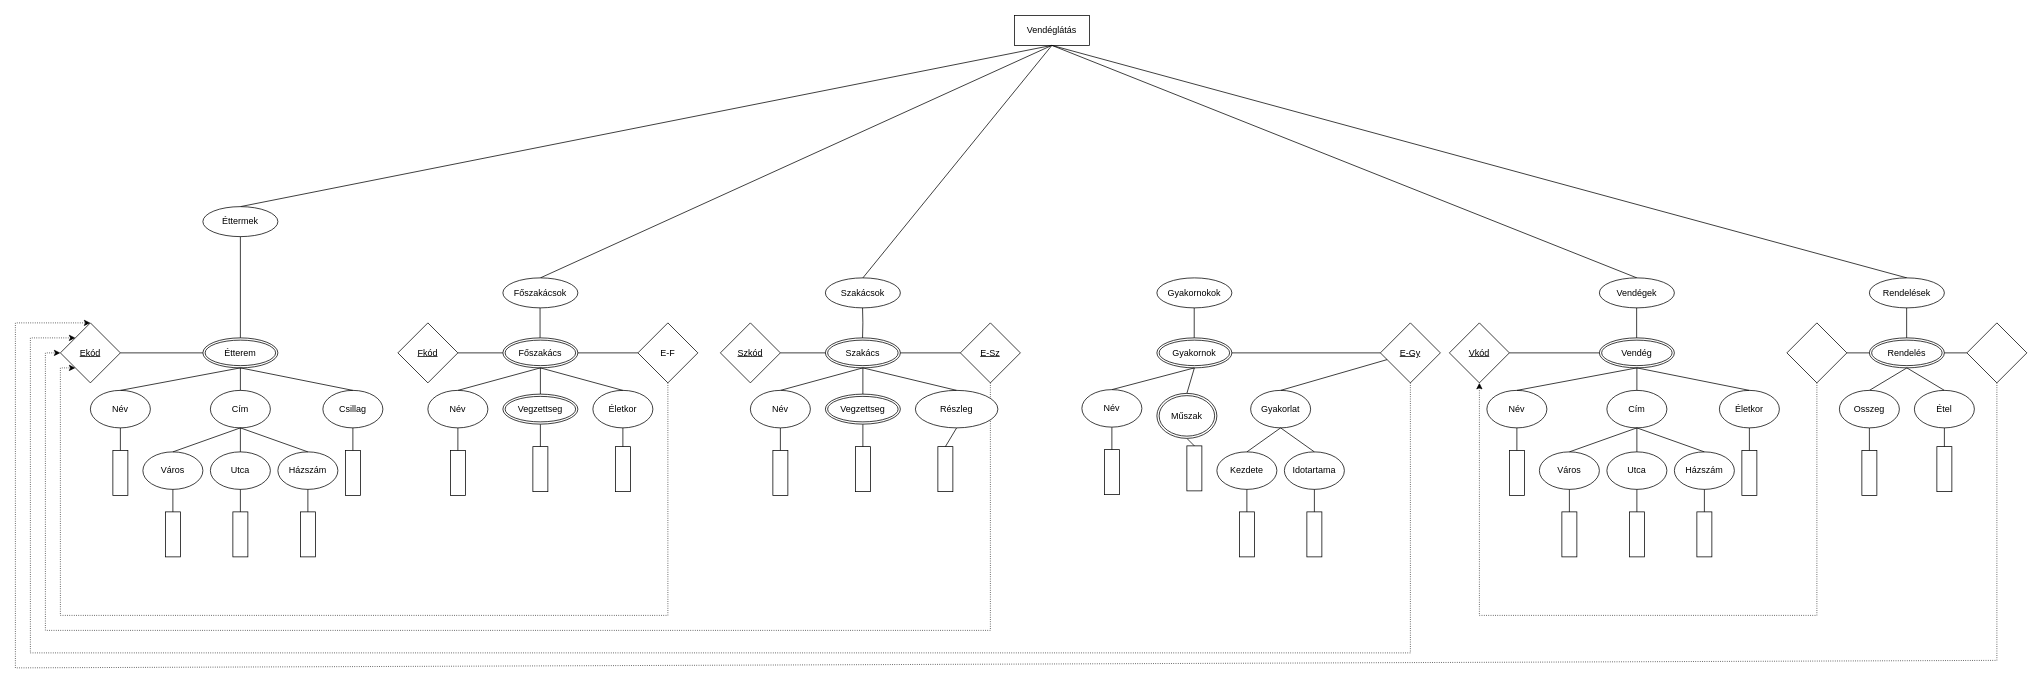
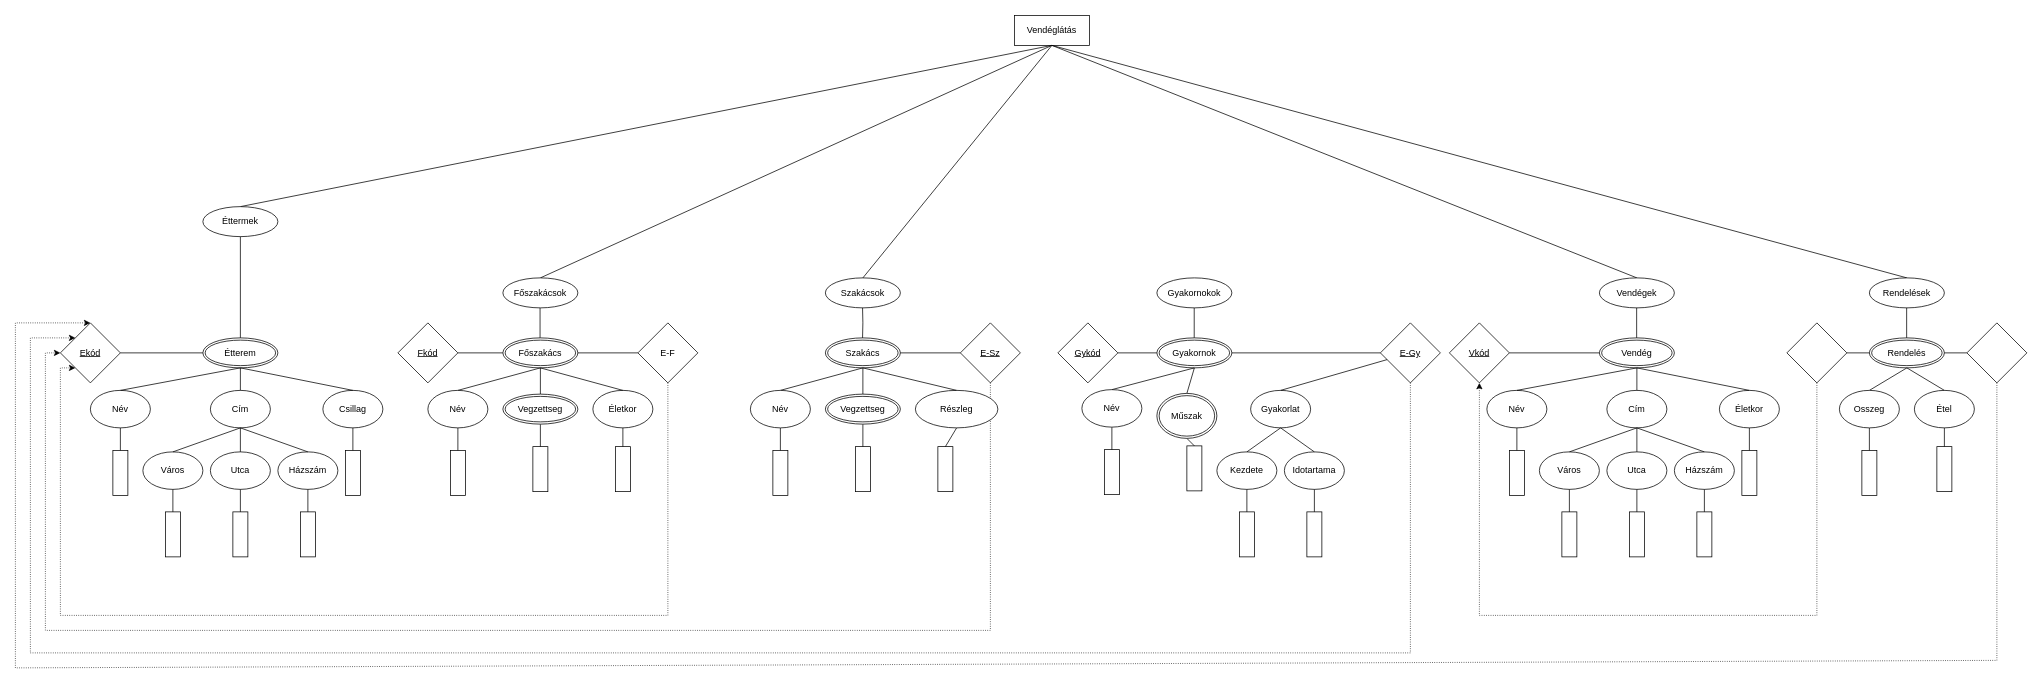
(750, 353) -> none
(802, 353) -> none
none -> (1088, 353)
none -> (1137, 353)
